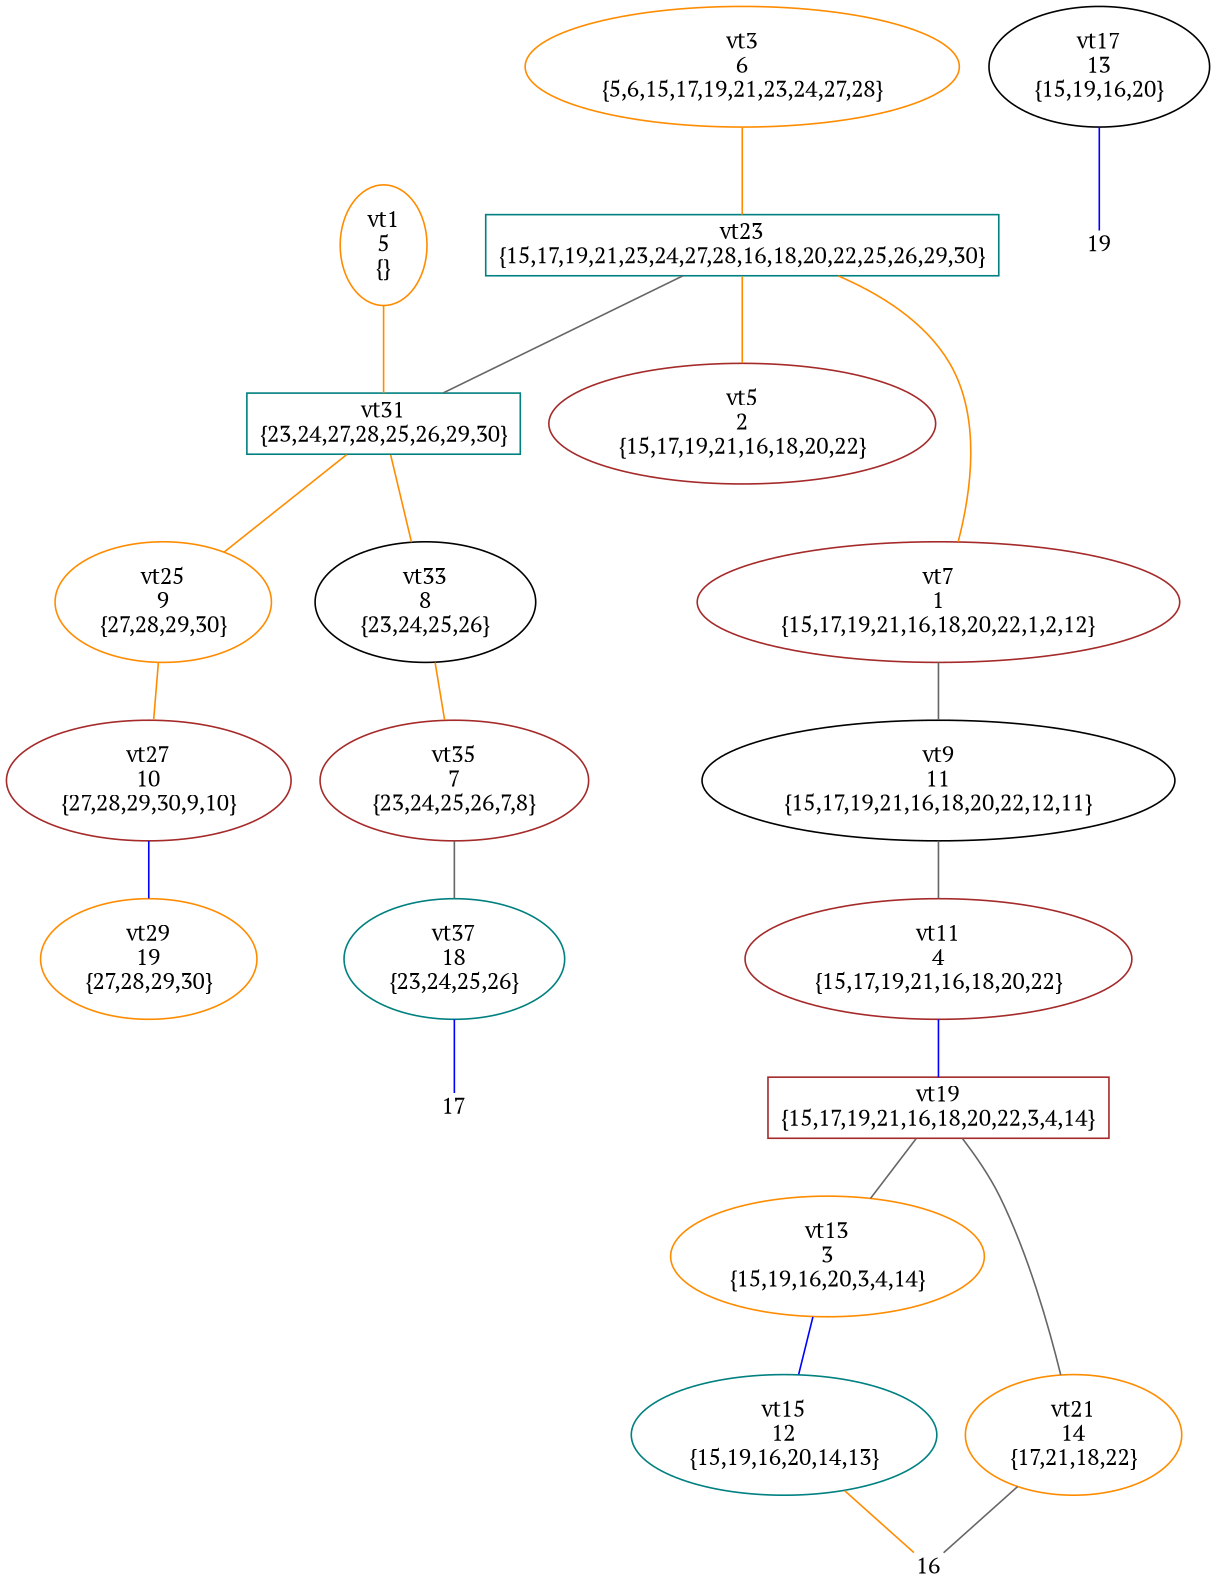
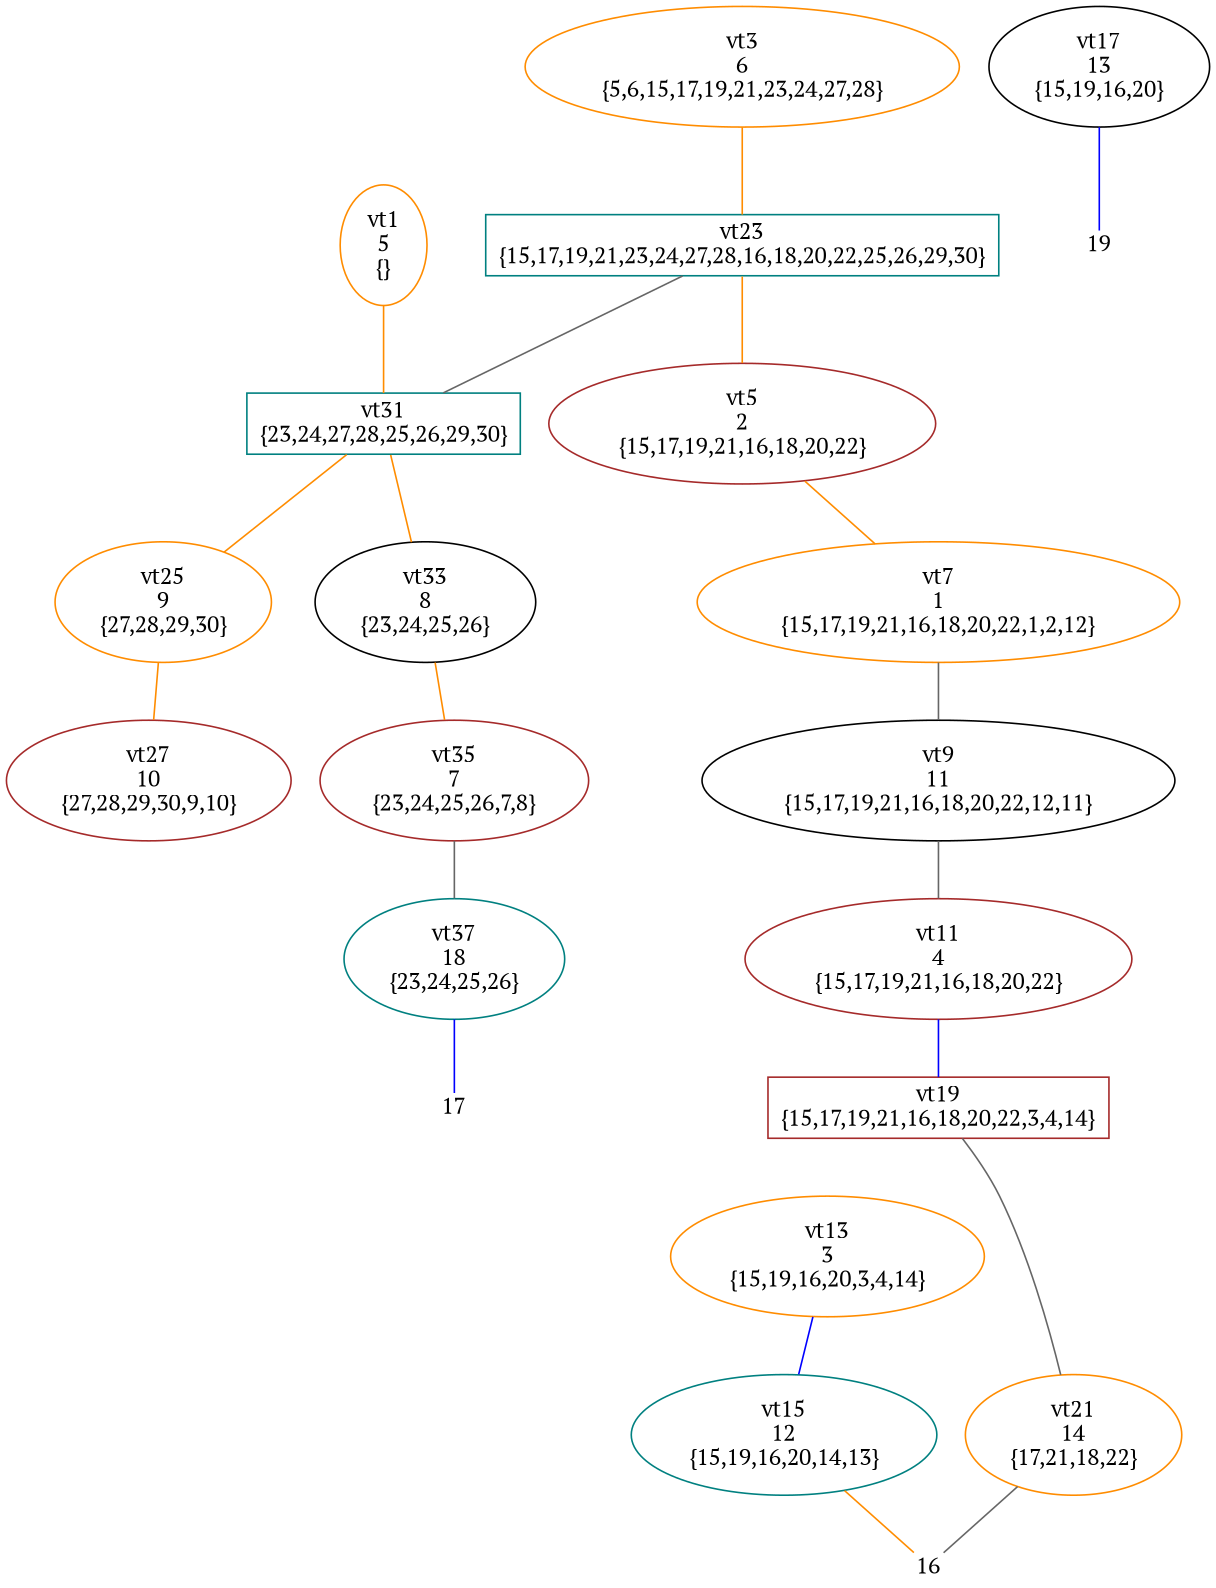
(958, 381) -> (840, 513)
(938, 602) -> (938, 602)
(149, 959) -> none
(893, 1169) -> none
